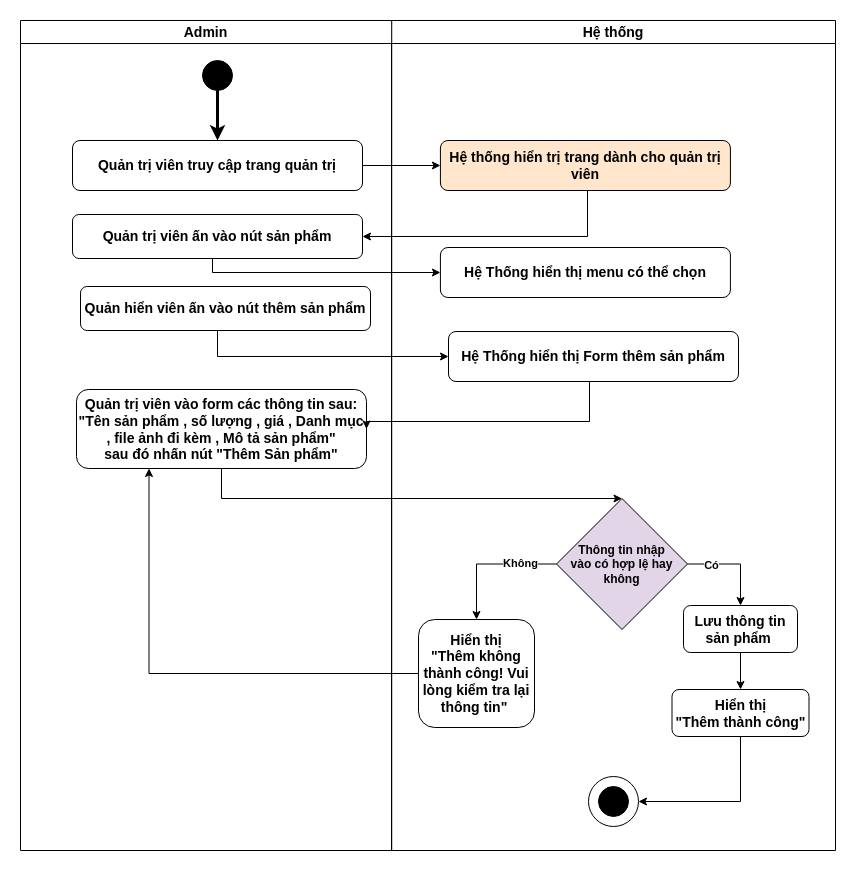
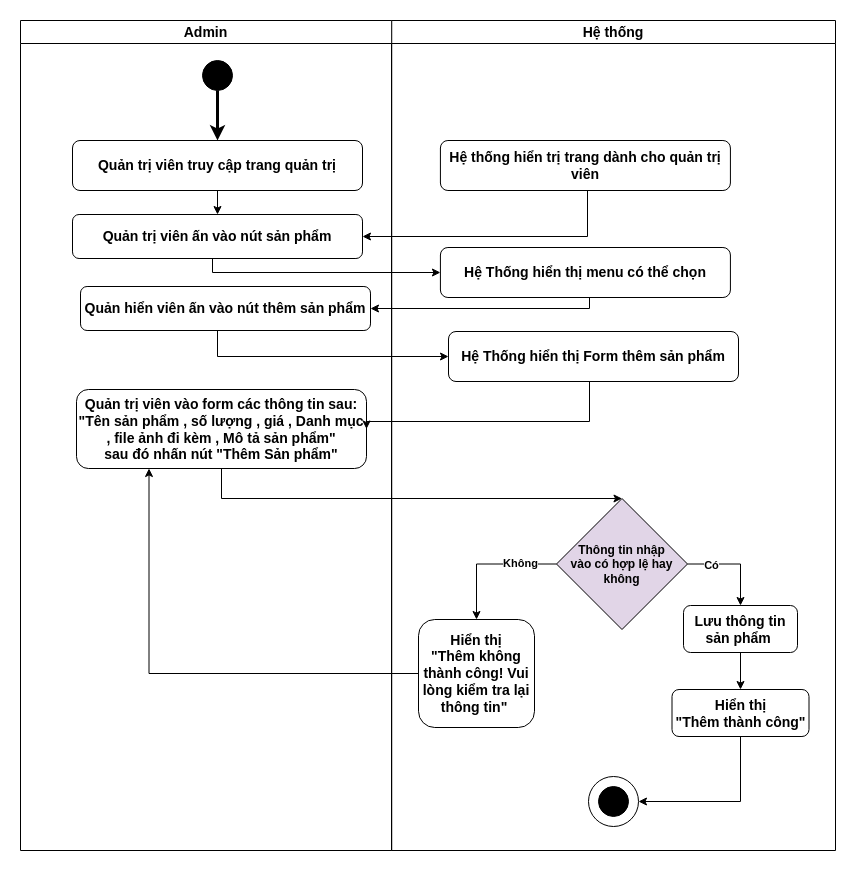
(398, 166) -> (218, 207)
(585, 166) -> (585, 166)
none -> (489, 309)
